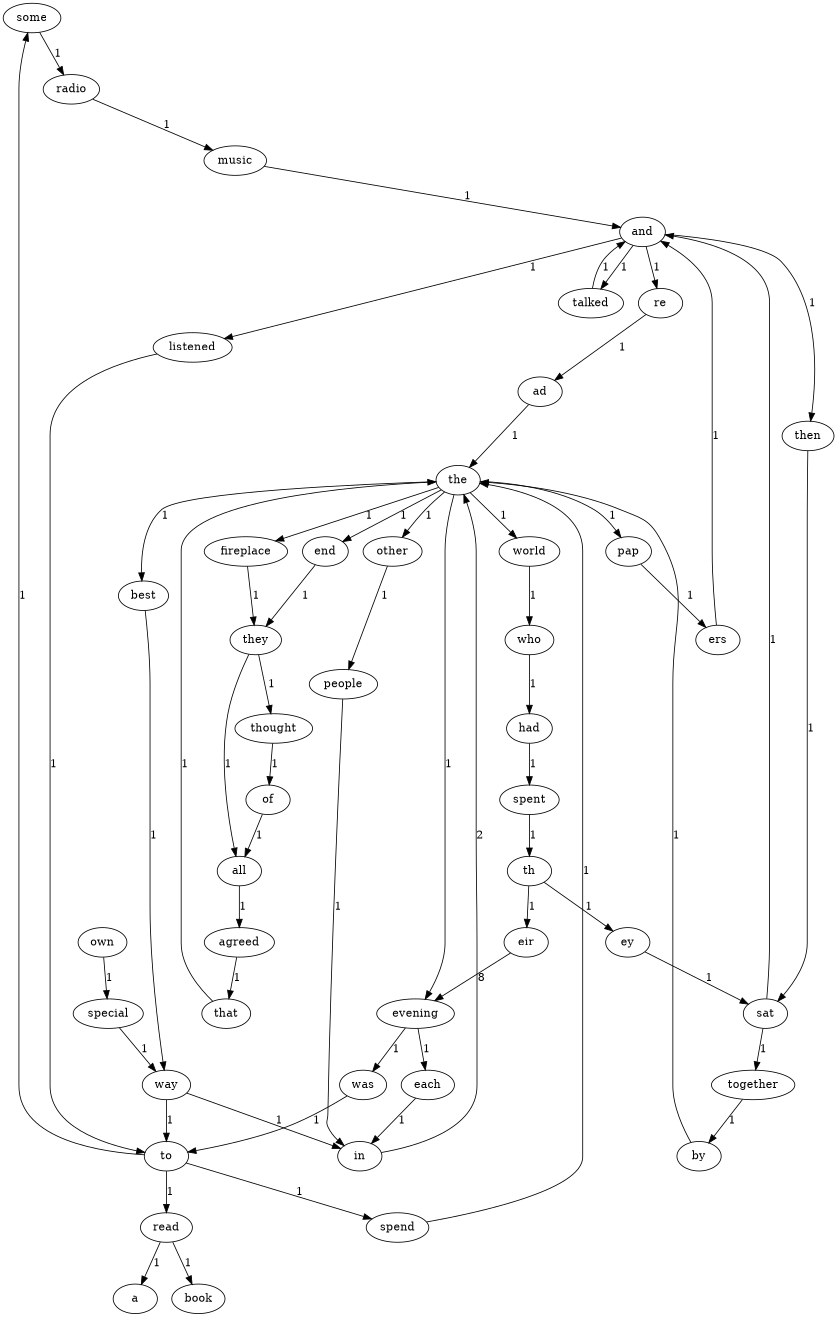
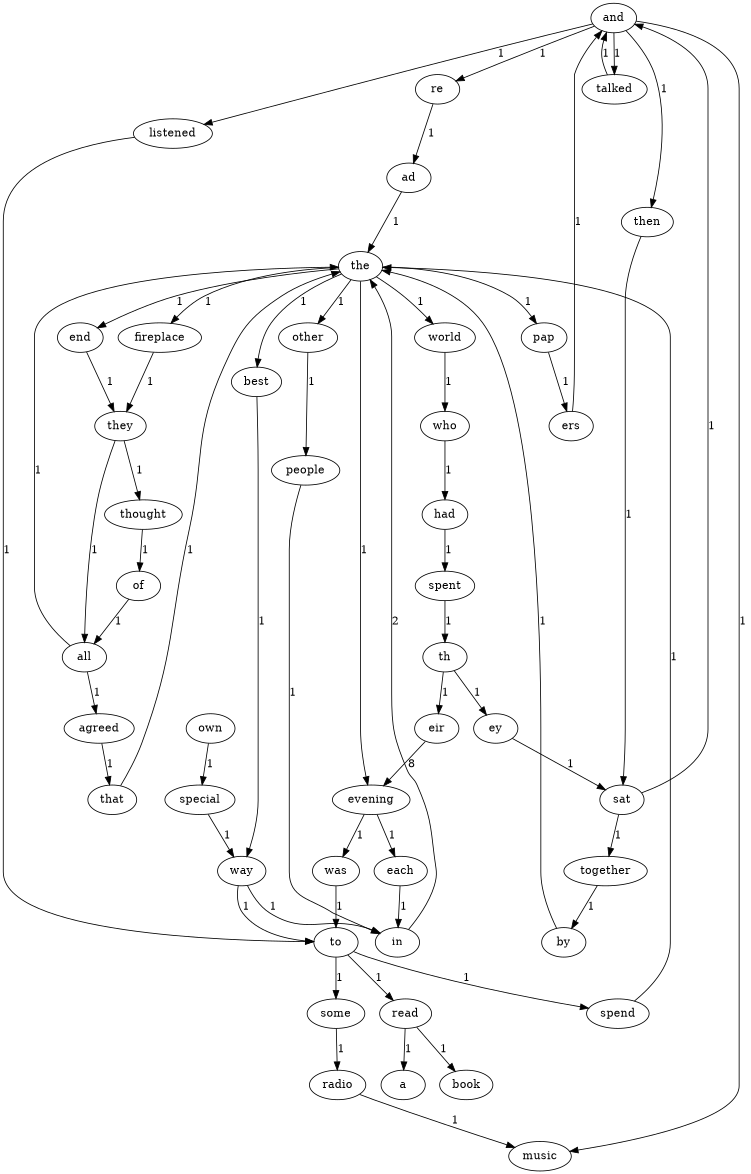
(438, 196) -> (739, 611)
none -> (34, 339)
